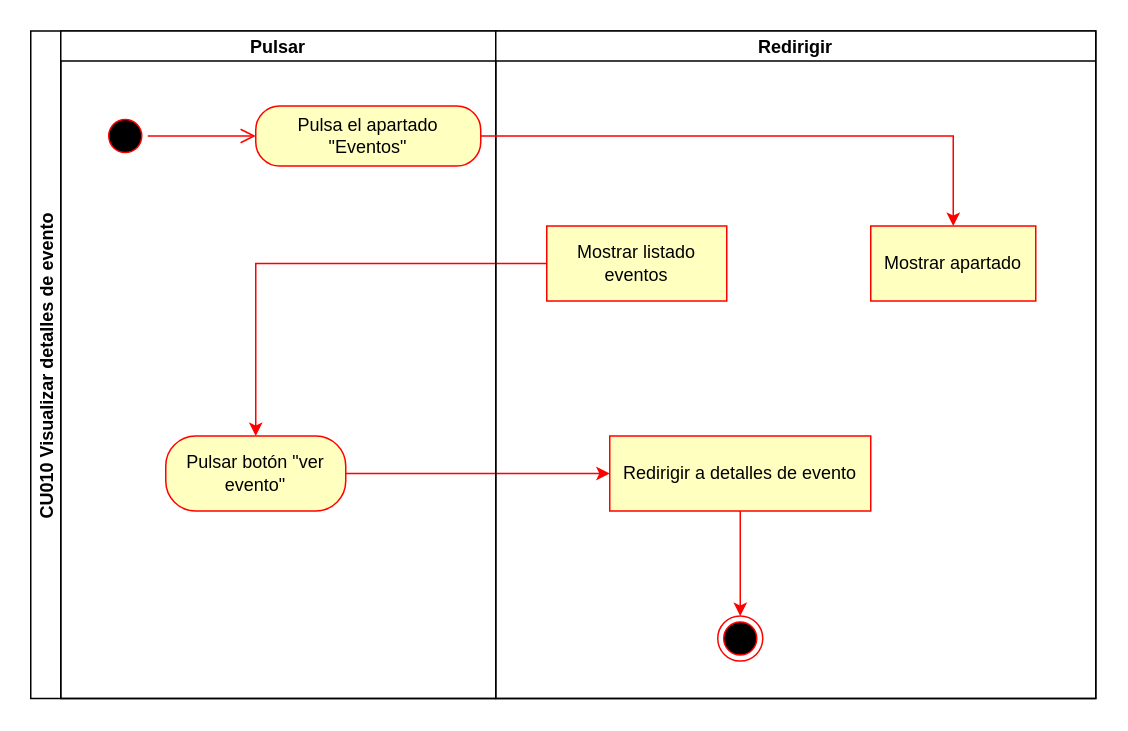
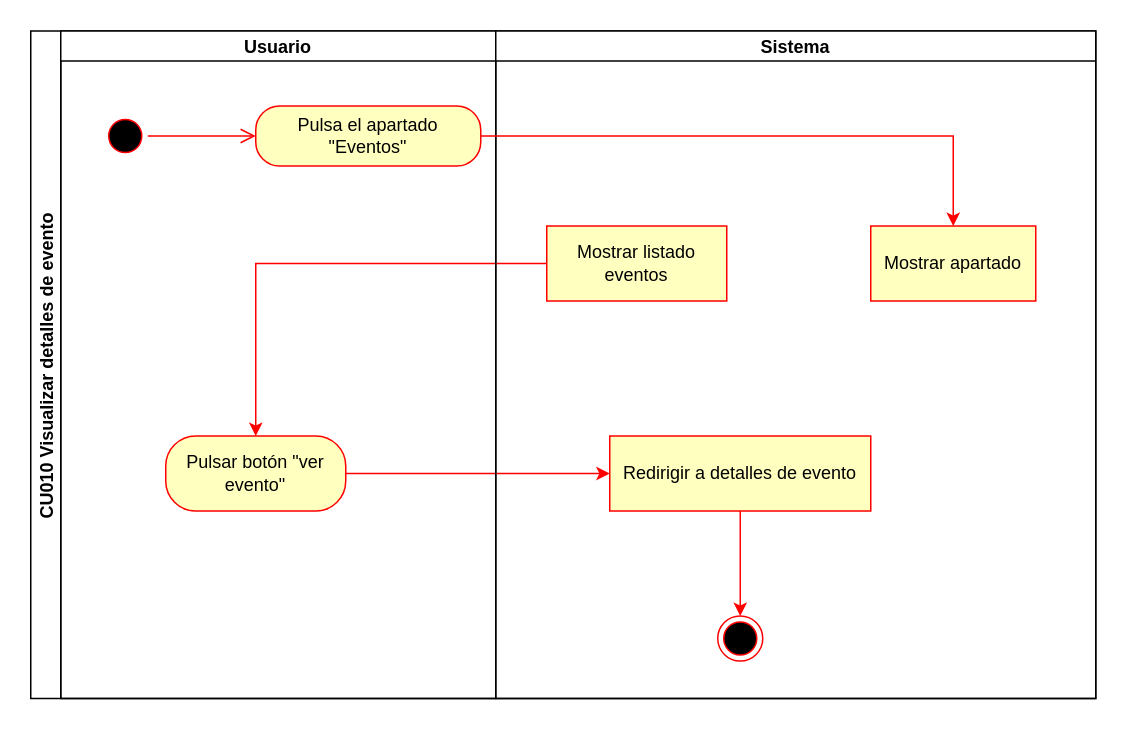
(278, 47) -> (278, 47)
(795, 47) -> (795, 47)
